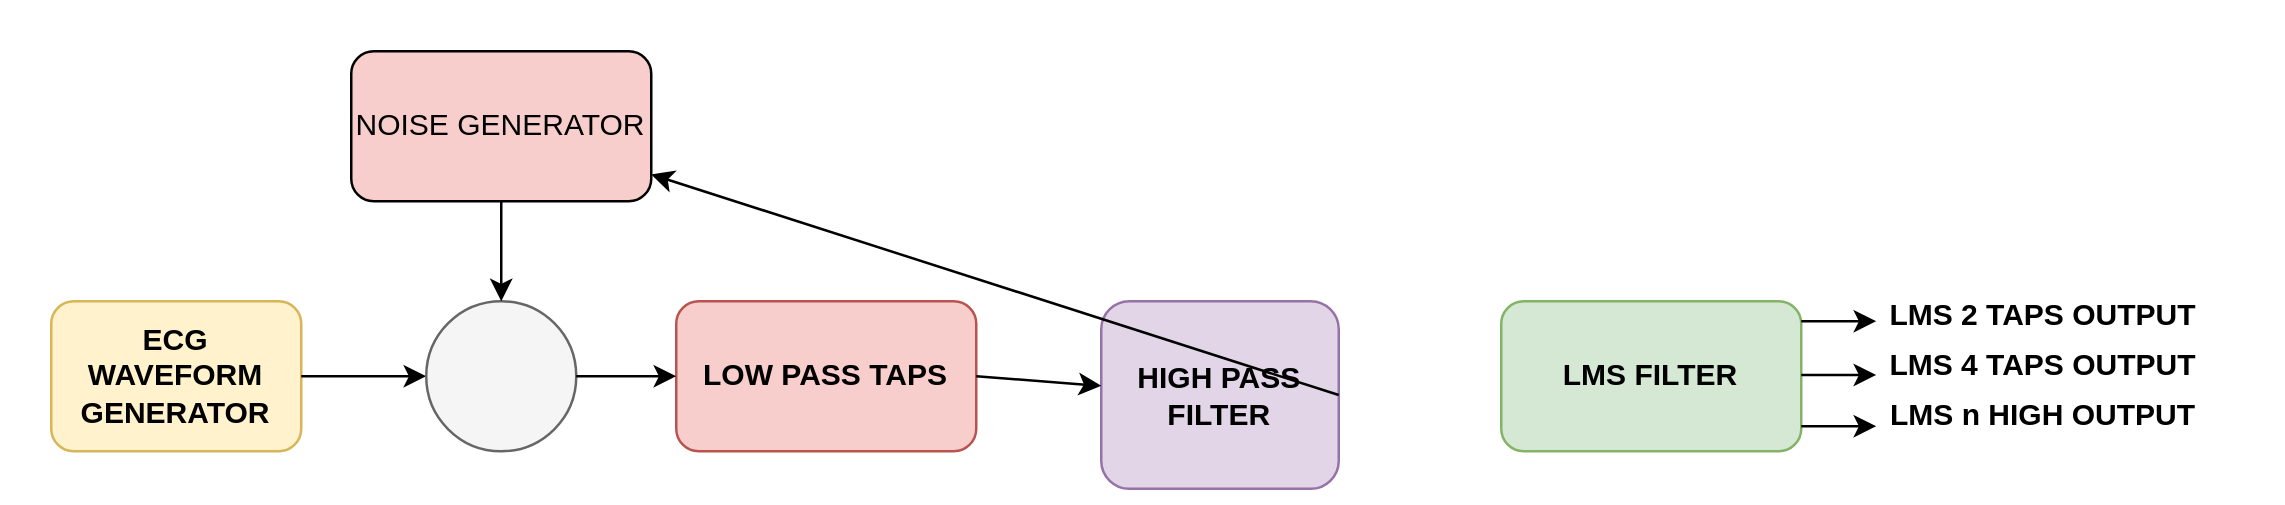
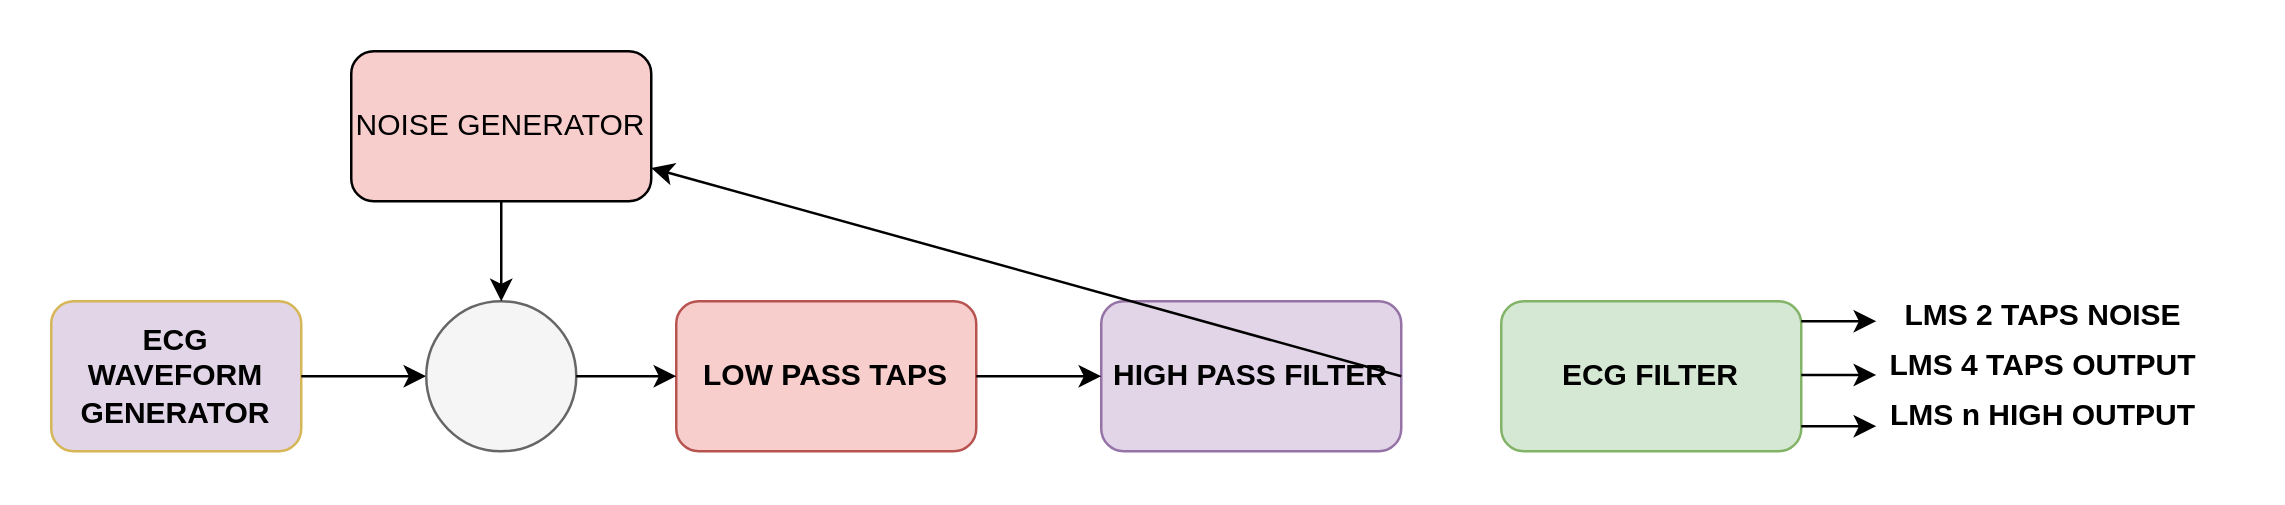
(2044, 316) -> (2044, 316)
(176, 376) -> (176, 376)
(1651, 376) -> (1651, 376)
(1220, 395) -> (1251, 376)
